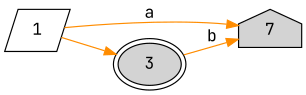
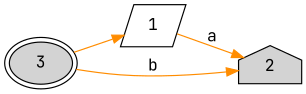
(270, 30) -> (270, 67)
(83, 44) -> (93, 46)
